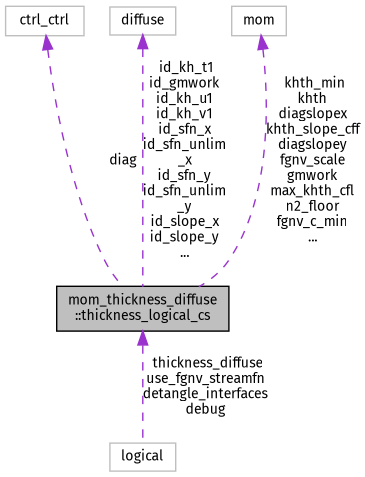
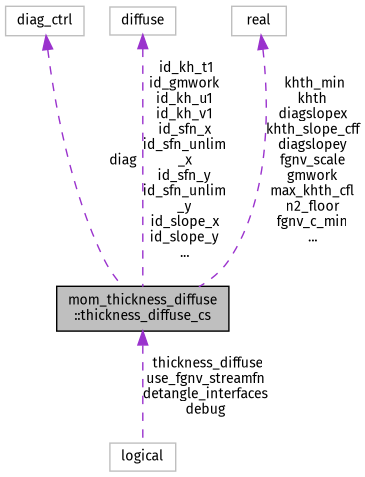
(45, 21) -> (45, 21)
(259, 21) -> (259, 21)
(143, 309) -> (143, 309)
